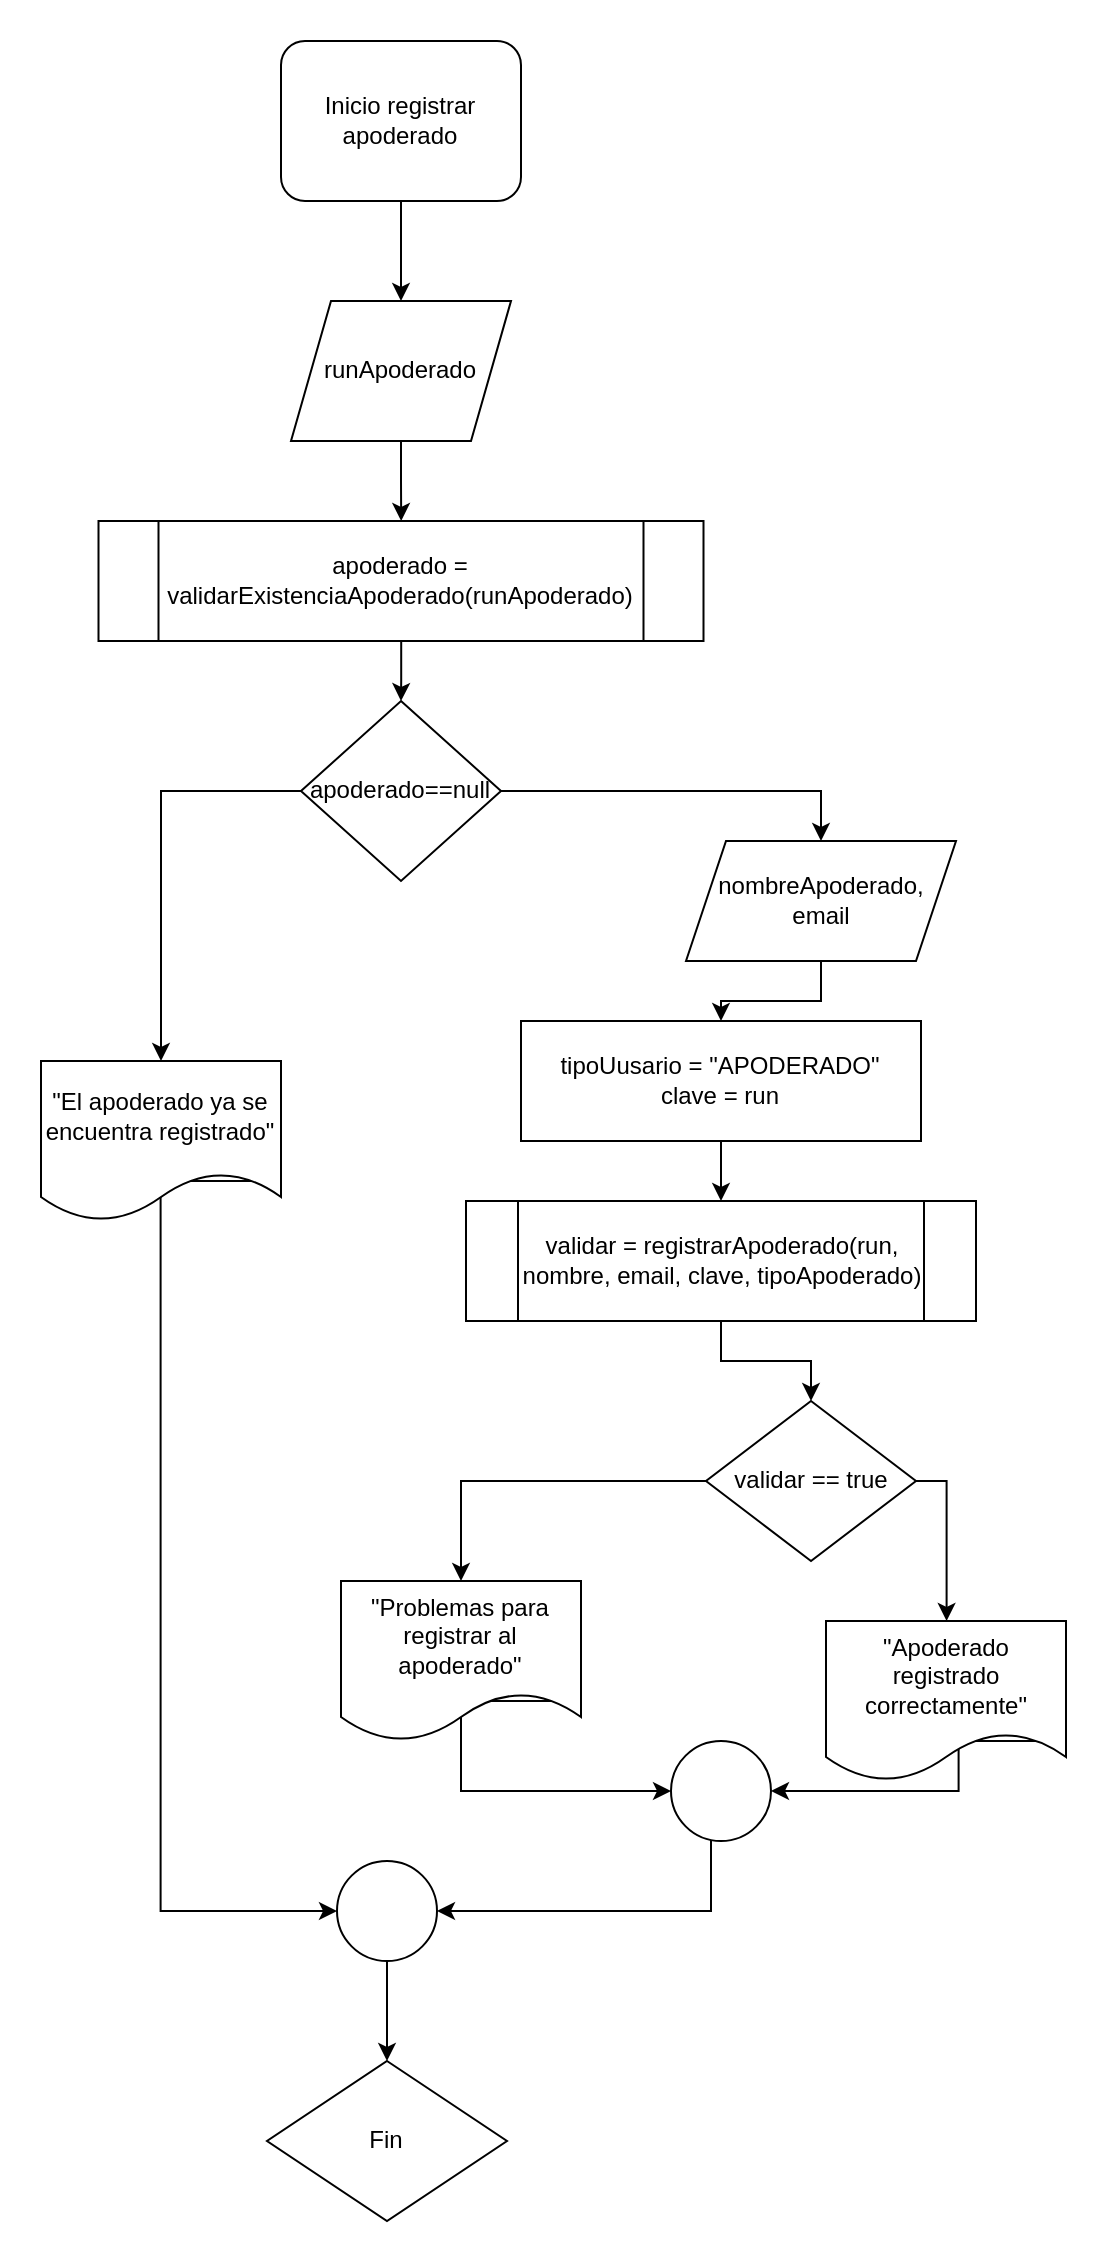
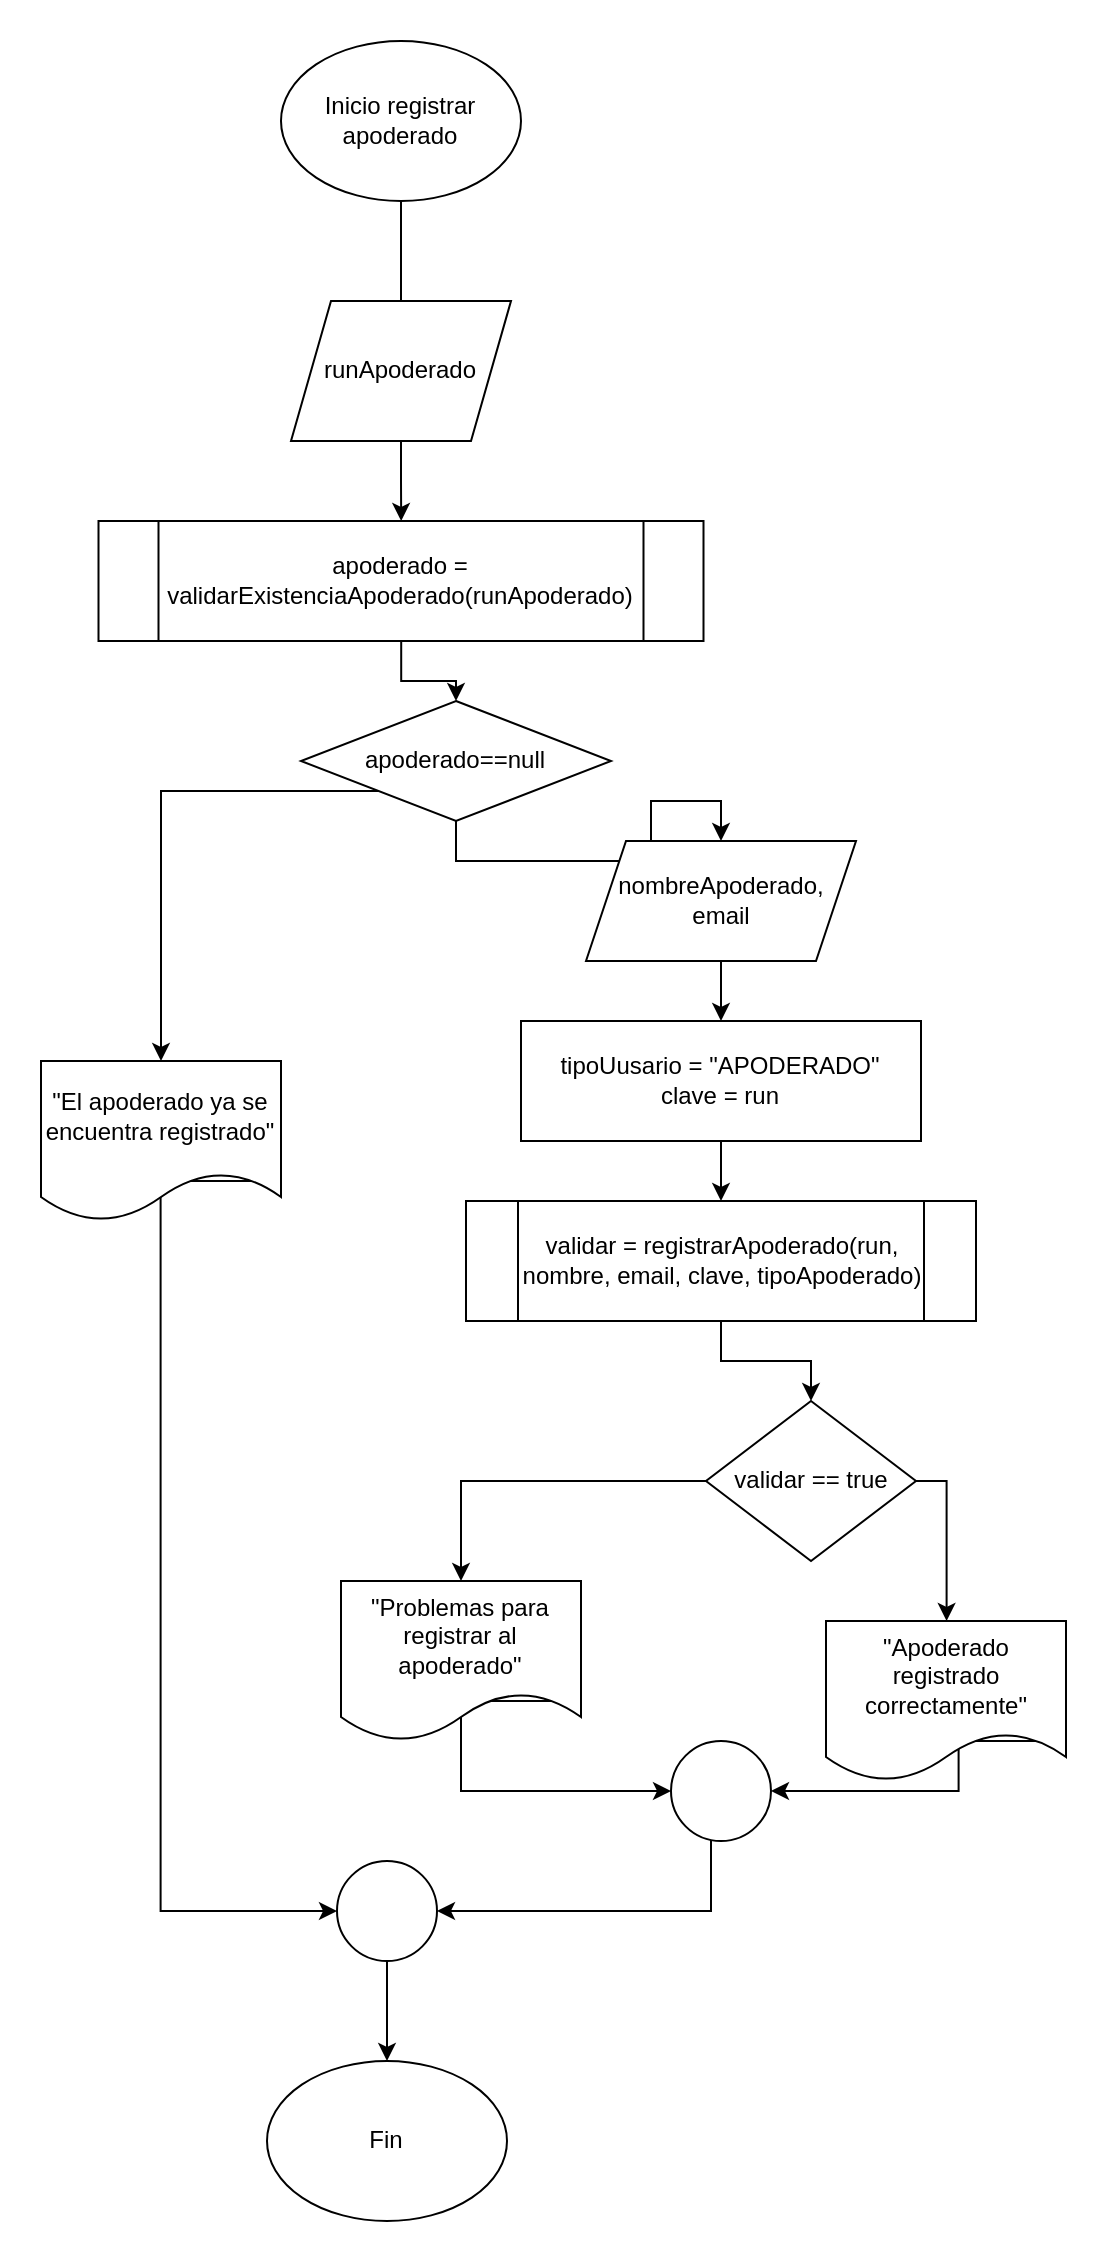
(401, 121) -> (401, 121)
(401, 286) -> (401, 291)
(401, 791) -> (456, 761)
(821, 901) -> (721, 901)
(387, 2141) -> (387, 2141)
